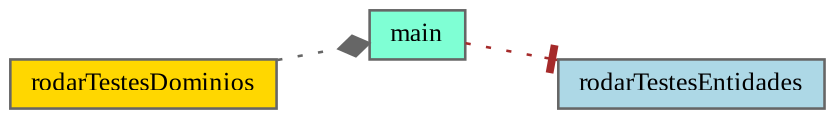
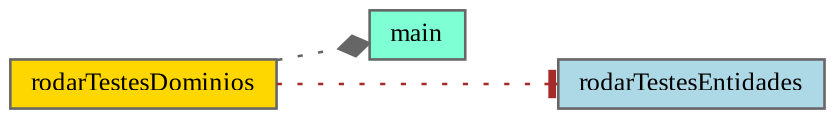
(505, 50) -> (410, 84)
